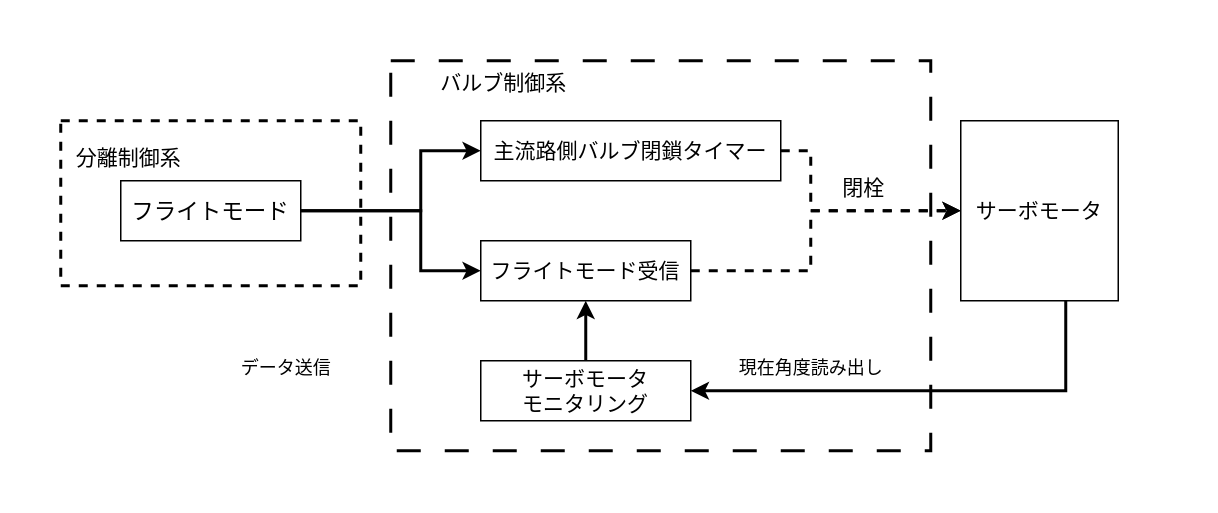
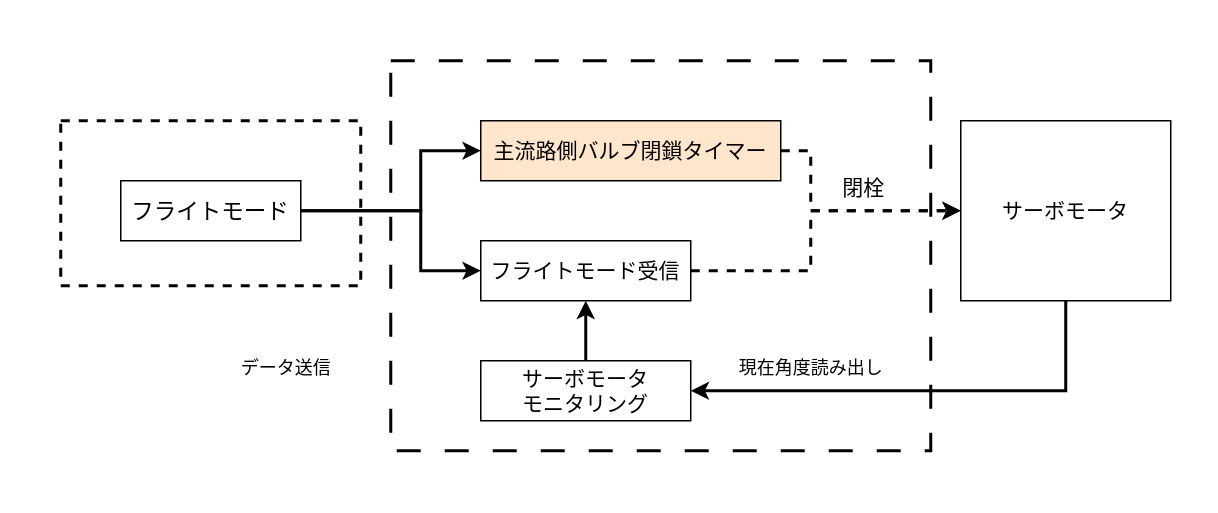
(503, 83) -> none
(631, 151) -> (631, 151)
(128, 158) -> none
(1040, 211) -> (1066, 211)
